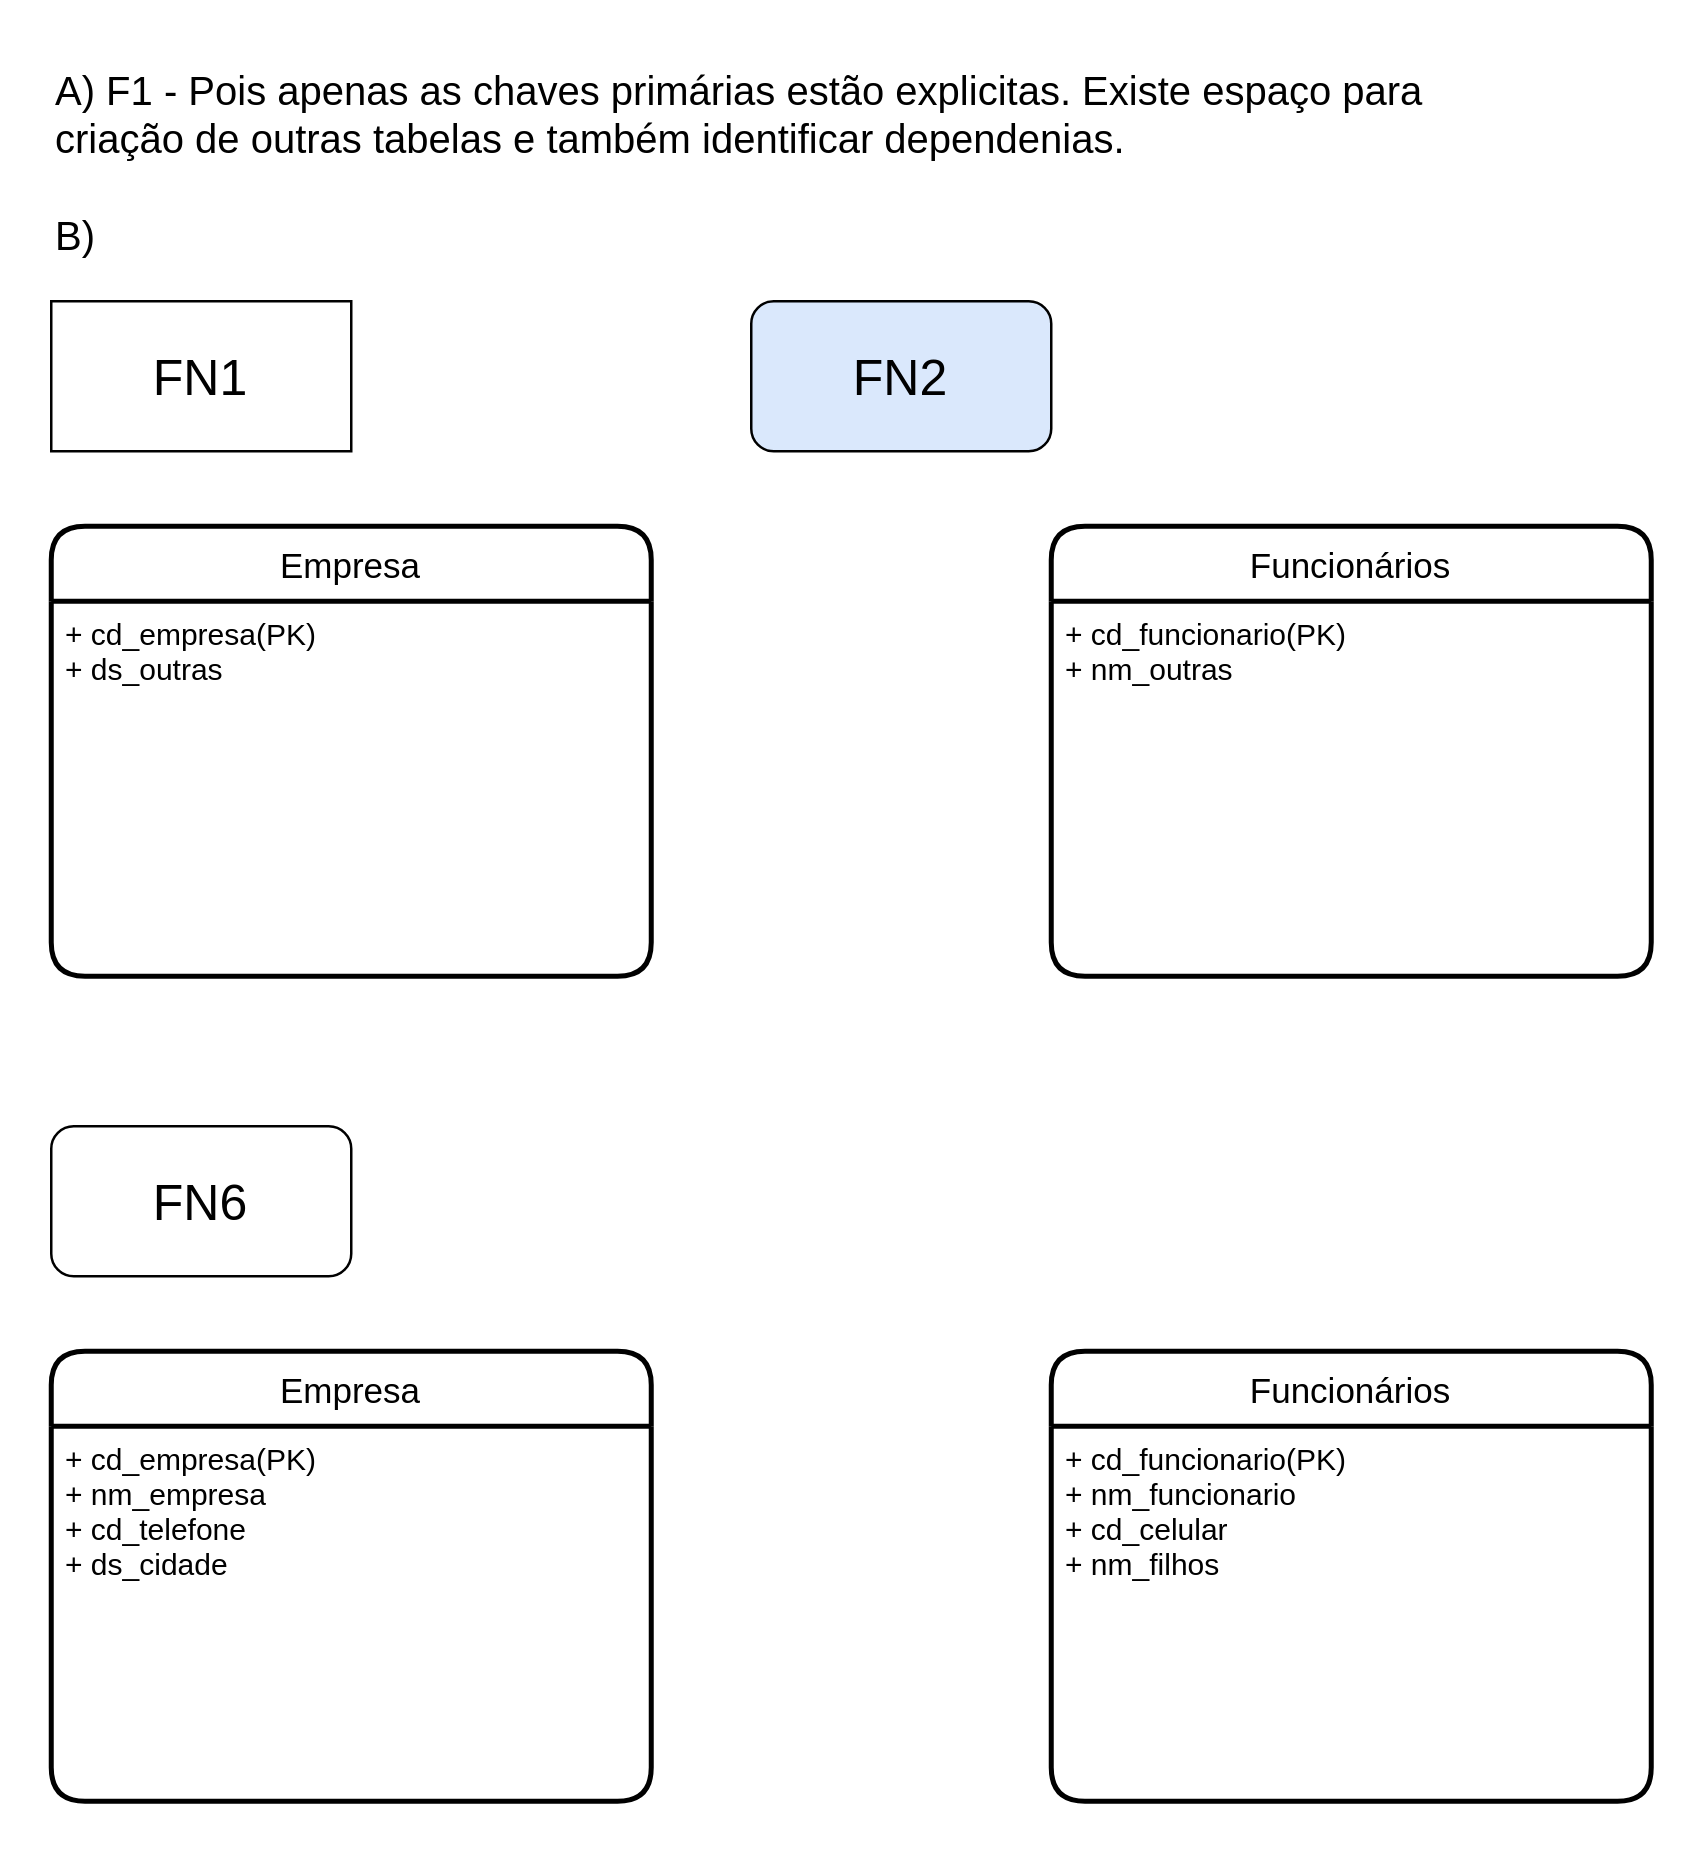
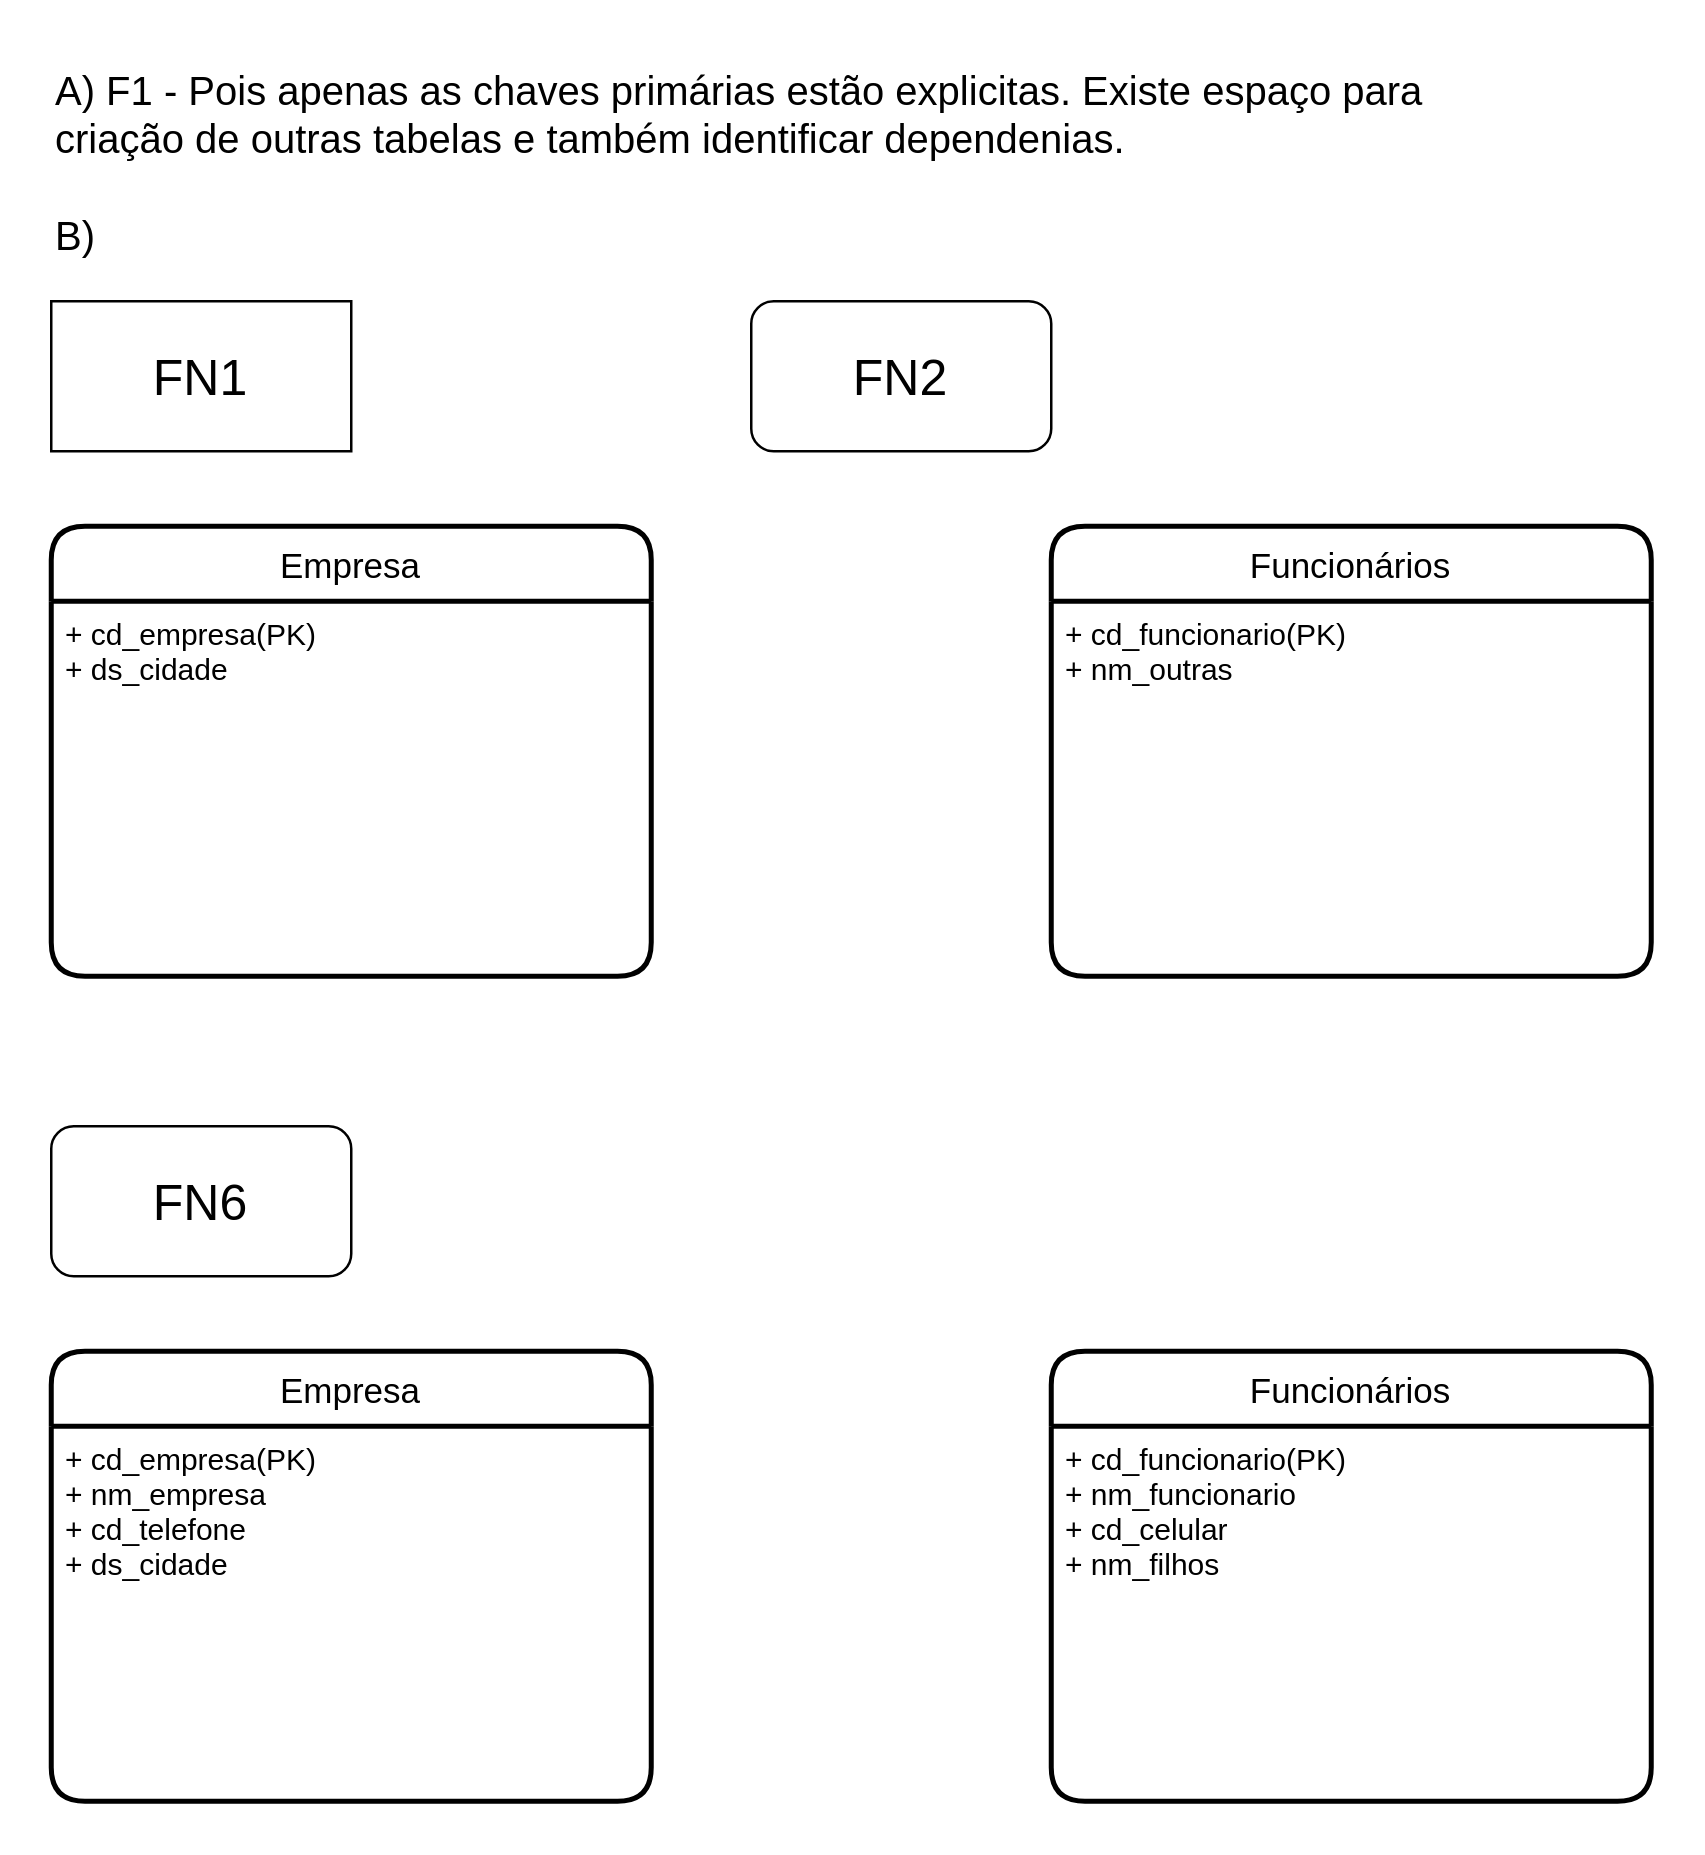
(901, 376) -> (901, 376)
(196, 635) -> (196, 635)
